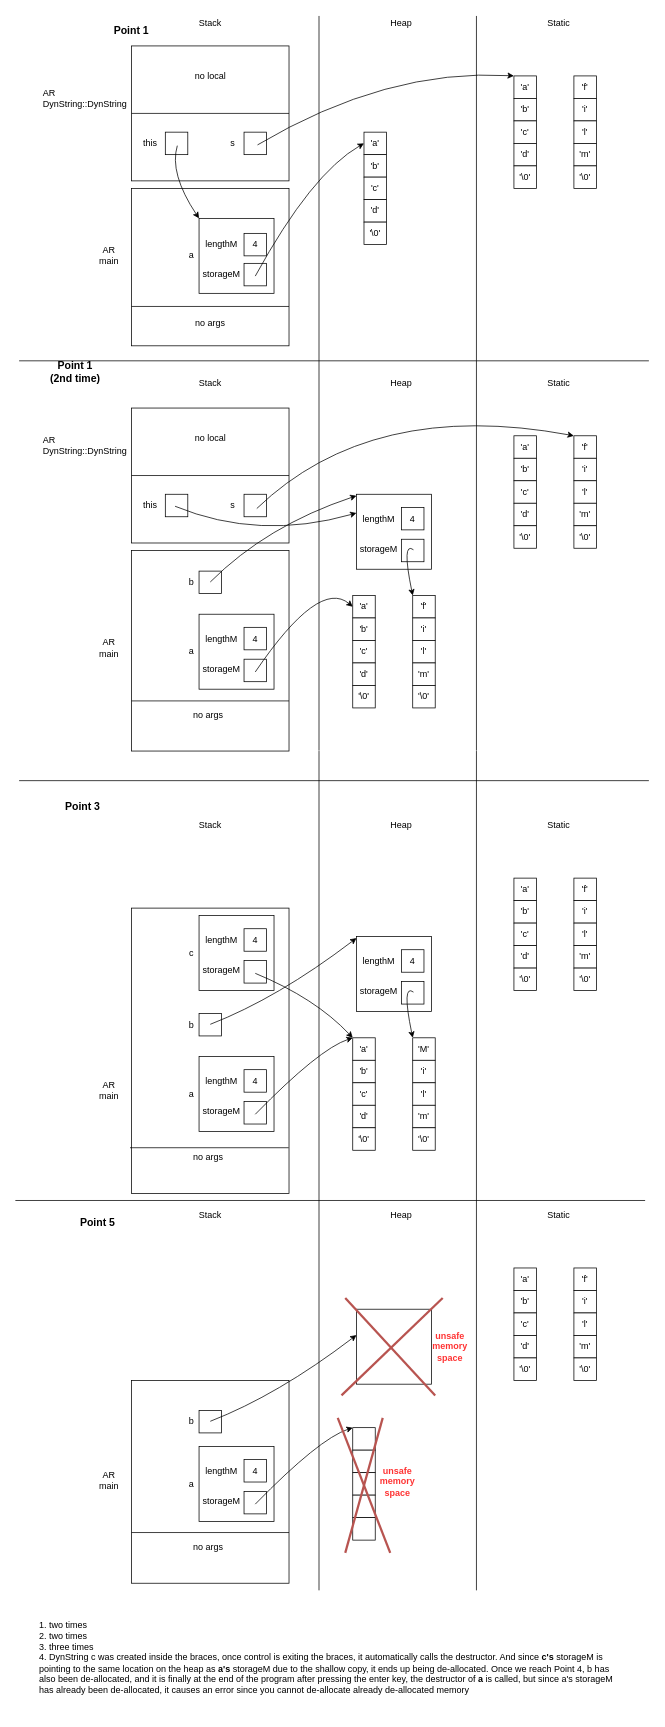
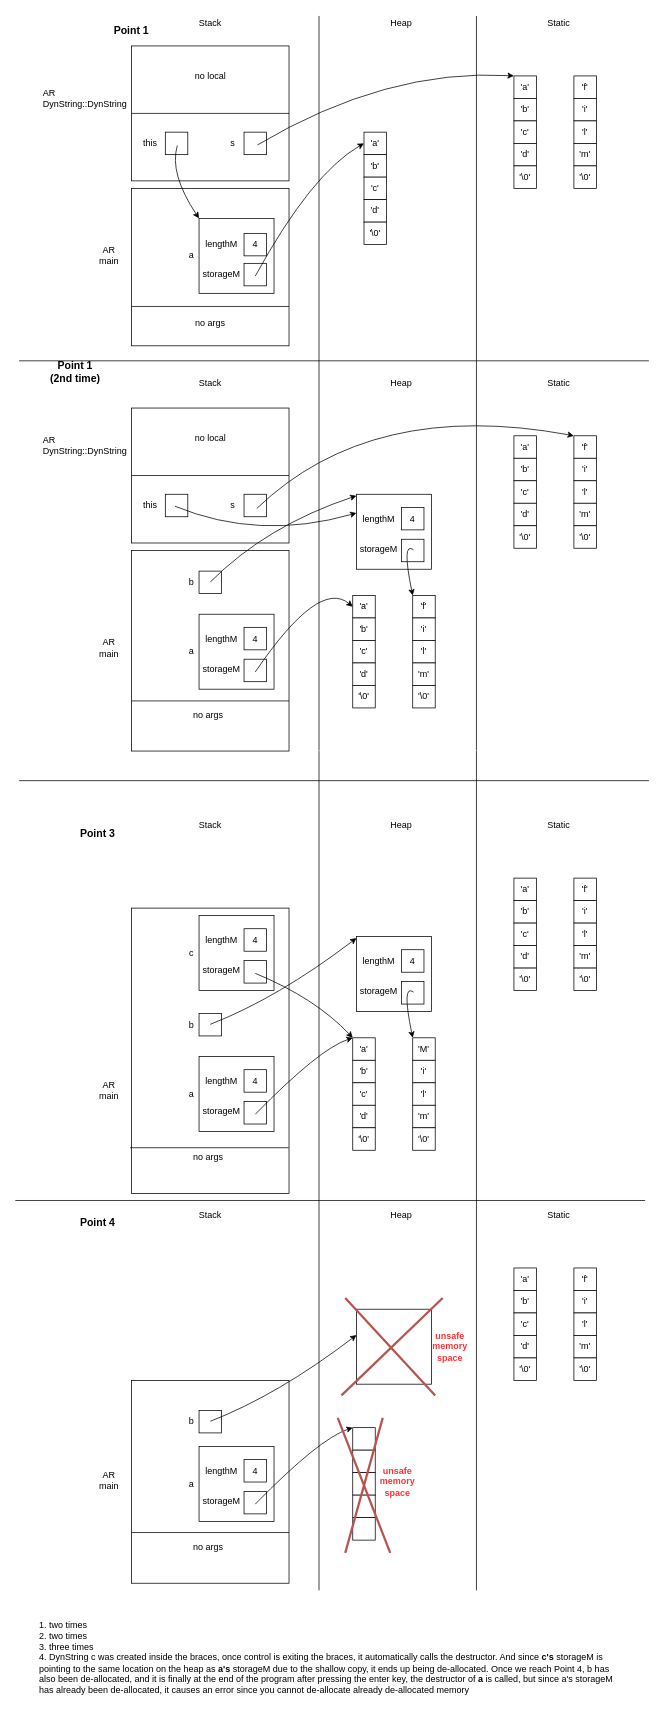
(83, 807) -> (98, 833)
(98, 1223) -> (98, 1223)
